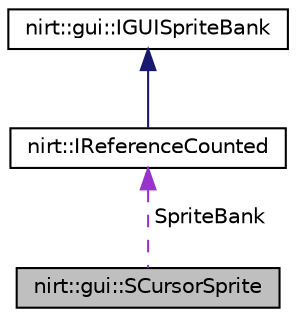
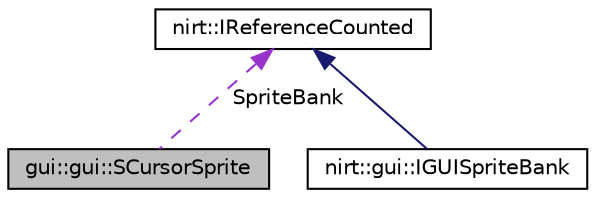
(148, 99) -> (379, 106)
(148, 288) -> (139, 169)
